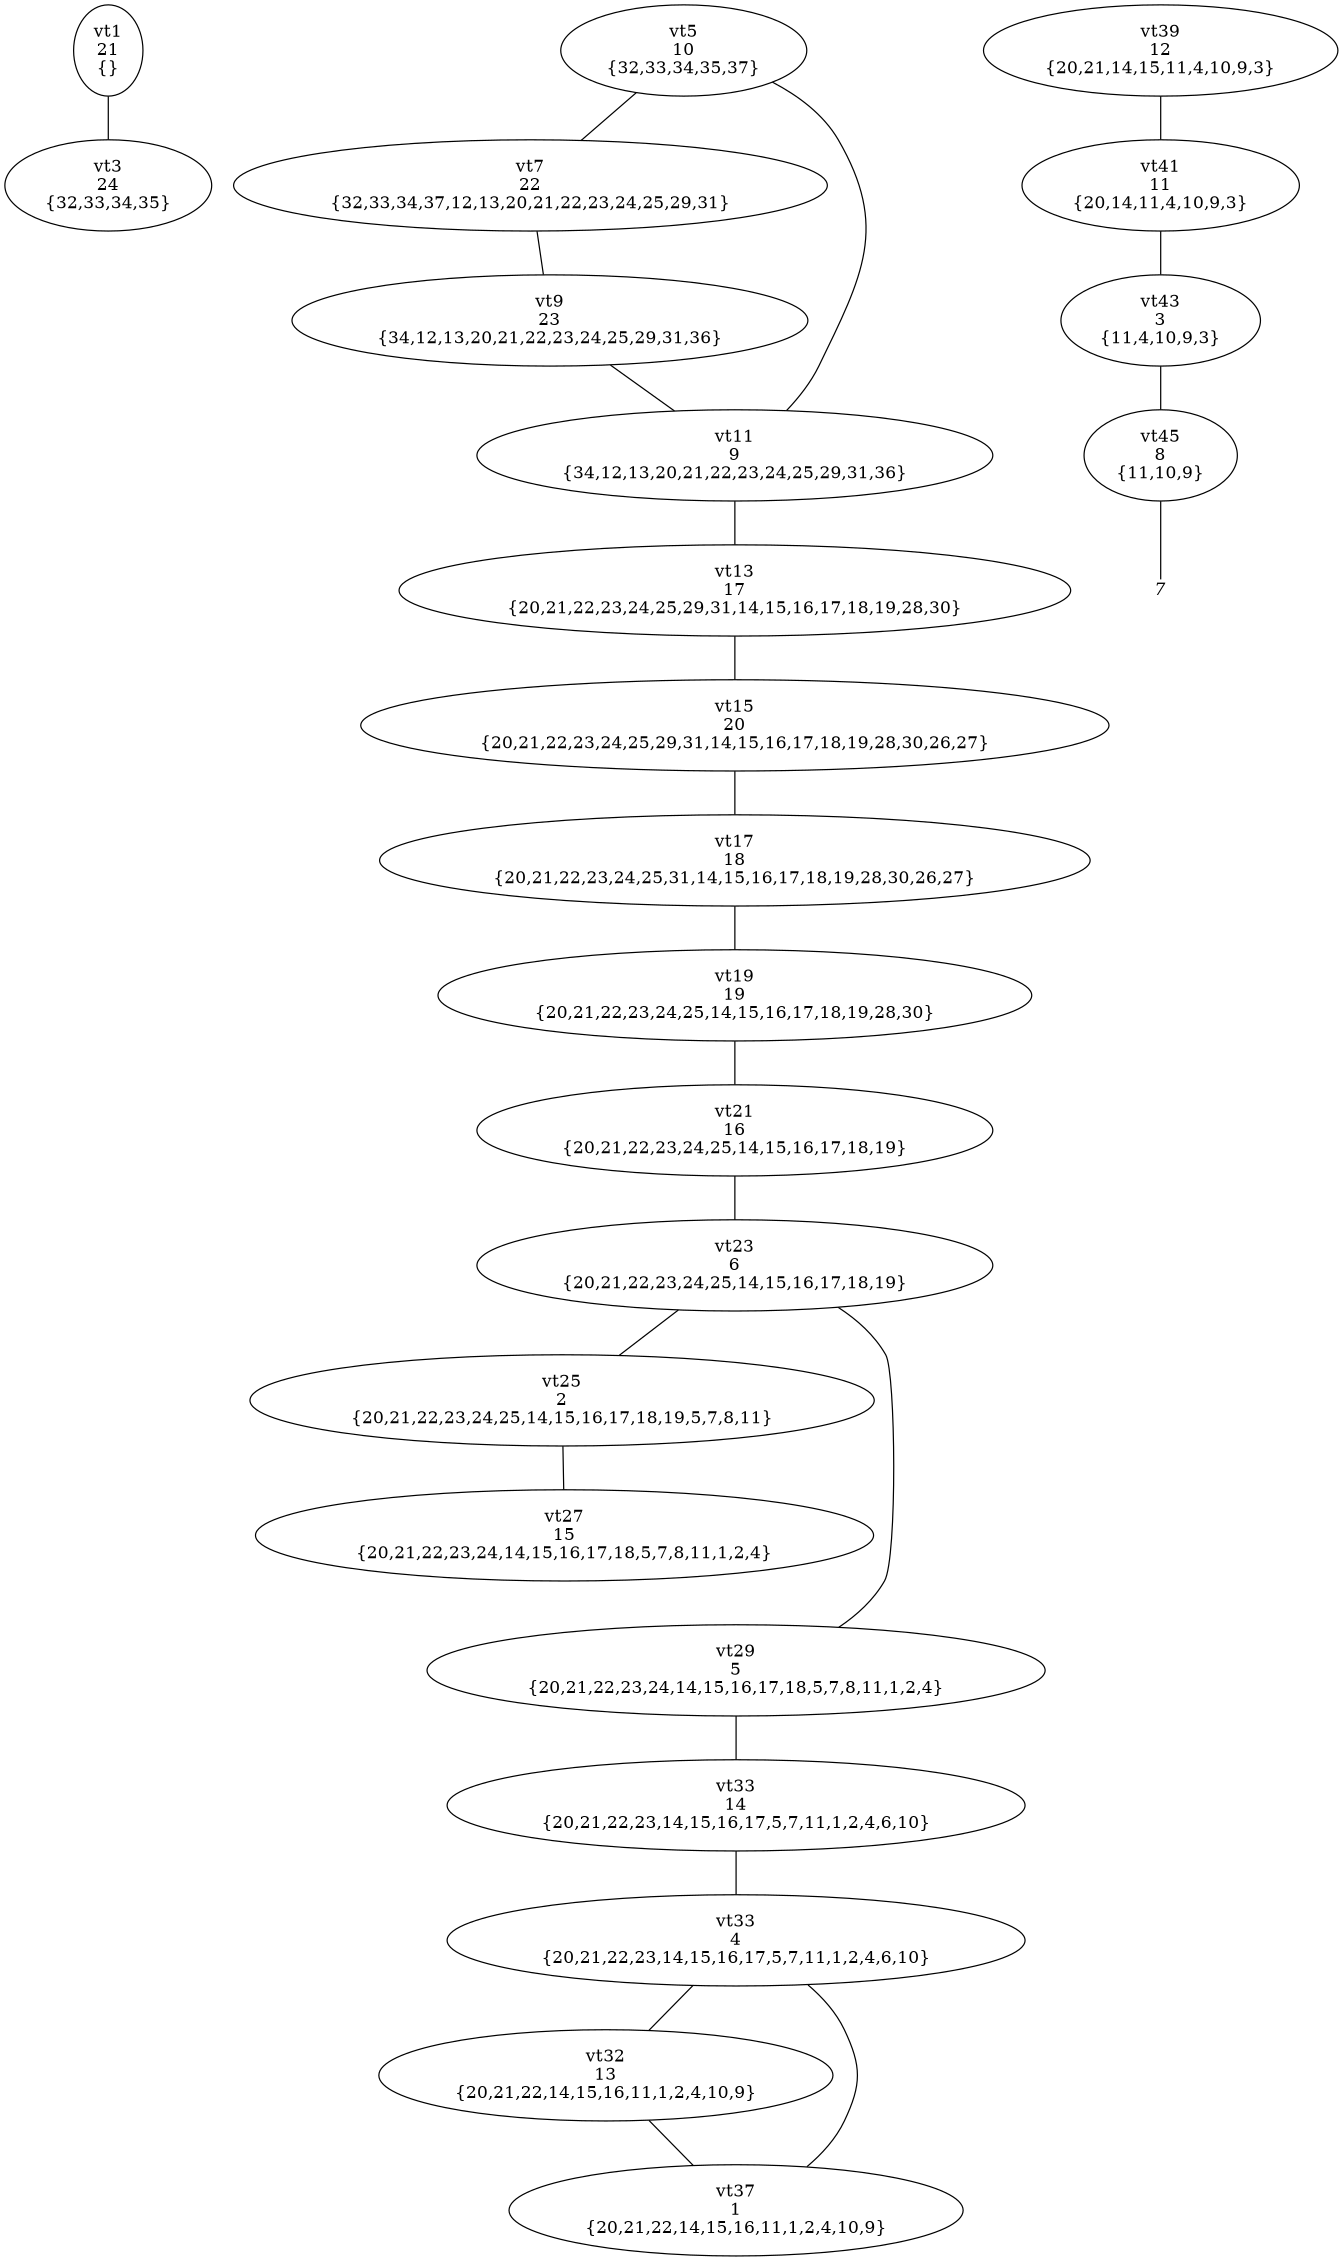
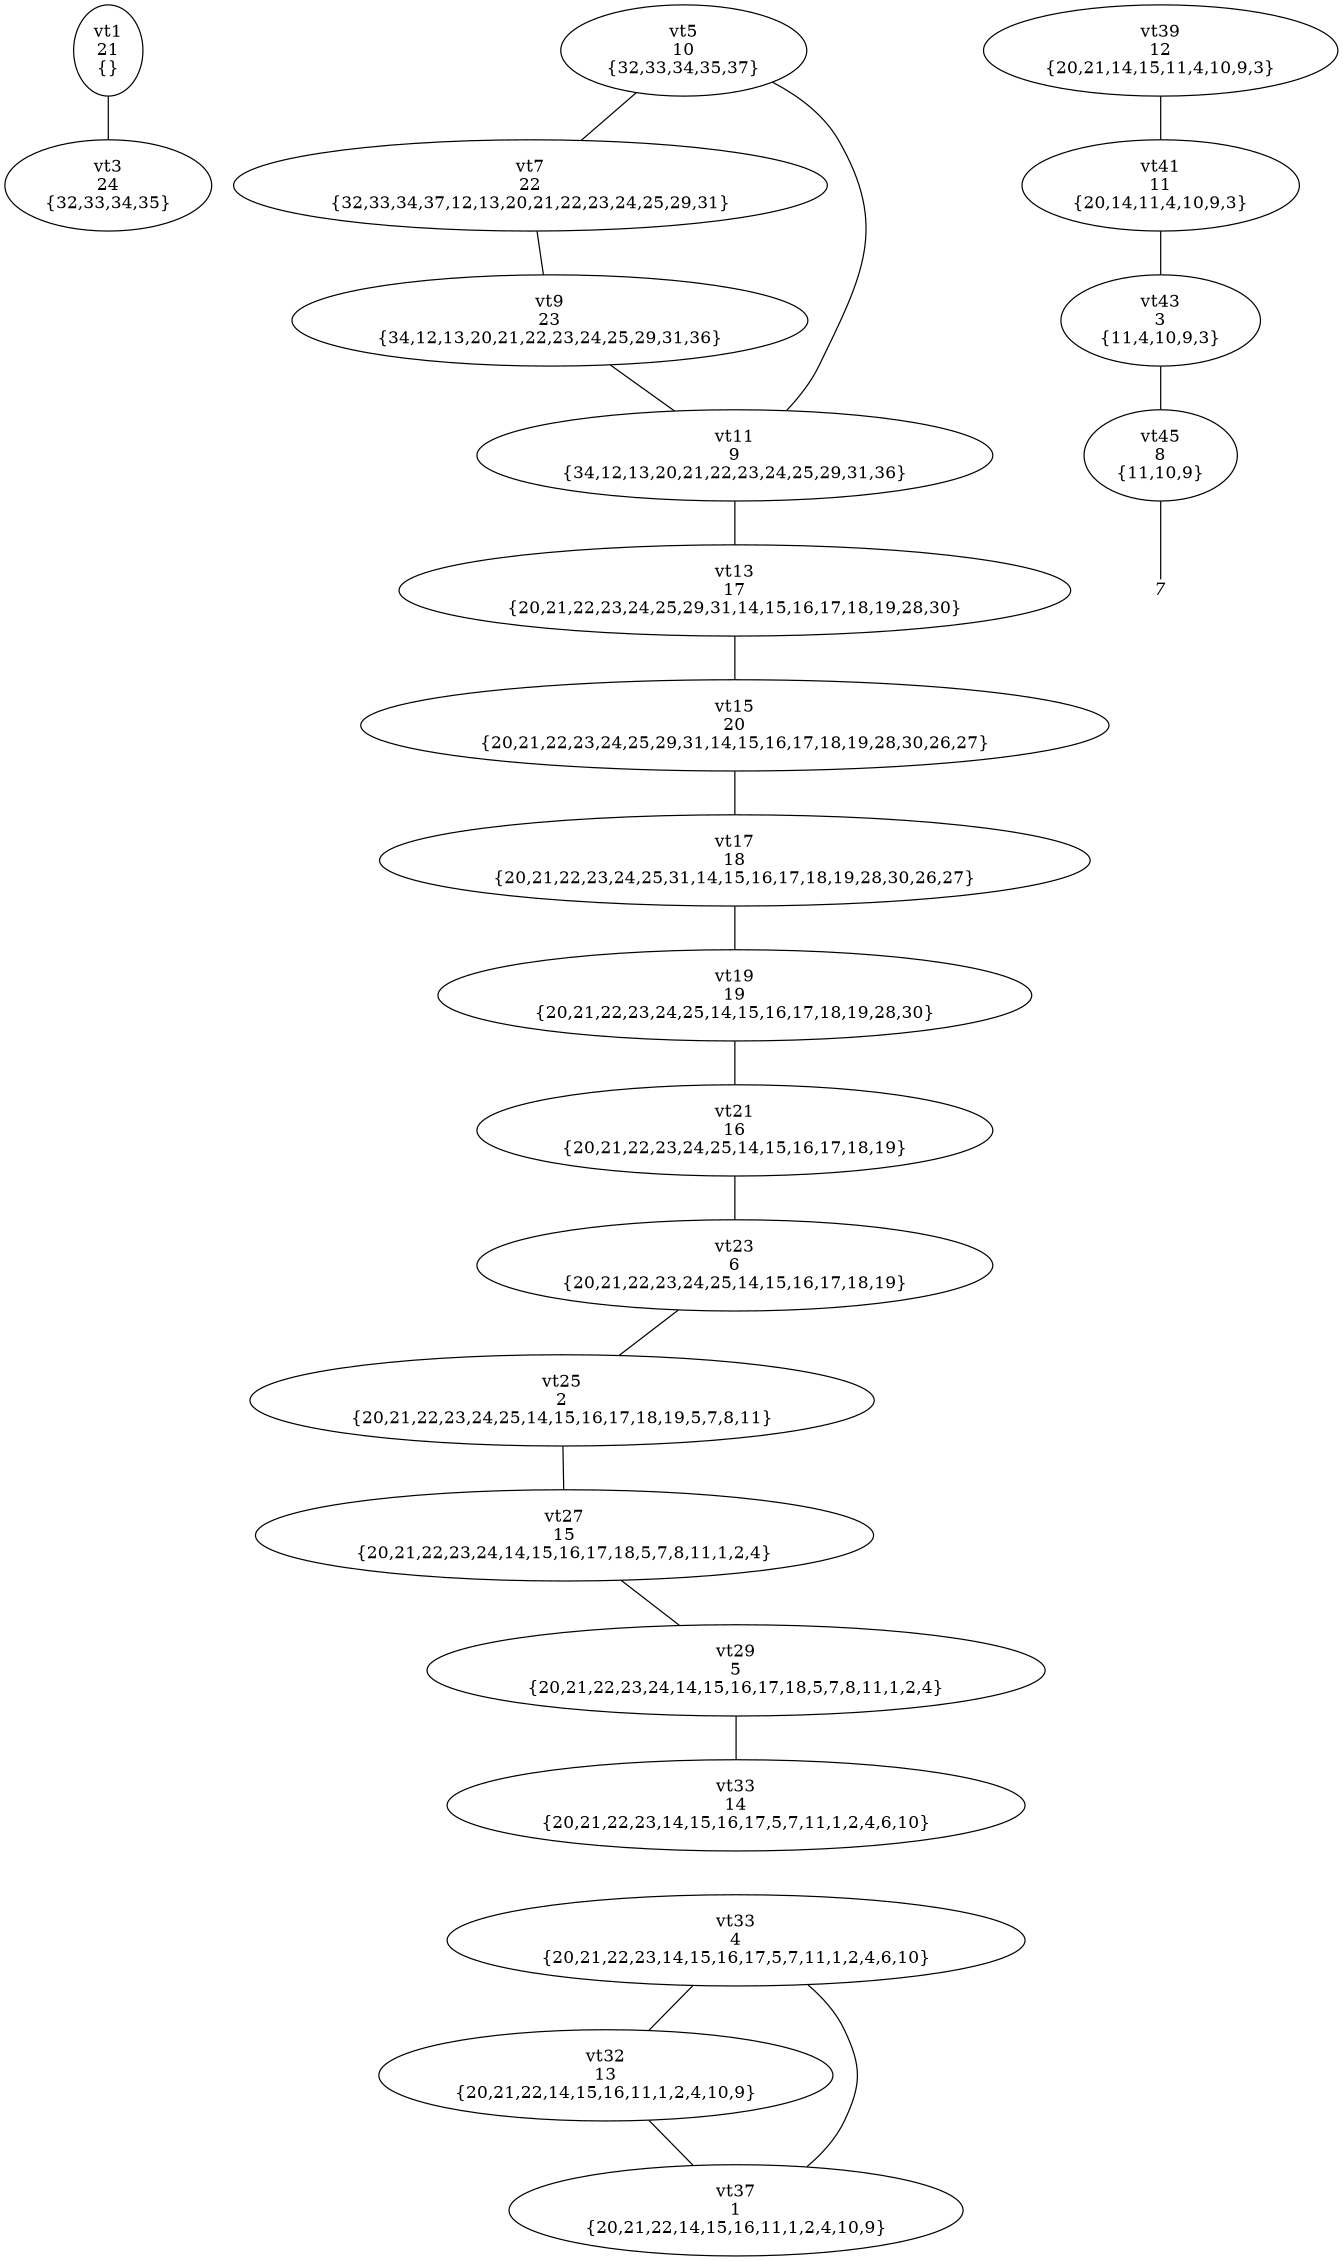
(894, 1467) -> (650, 1603)
(736, 1873) -> none
